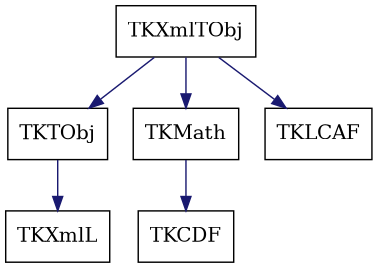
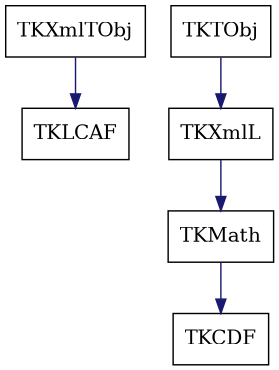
(186, 76) -> (221, 178)
(127, 78) -> none
